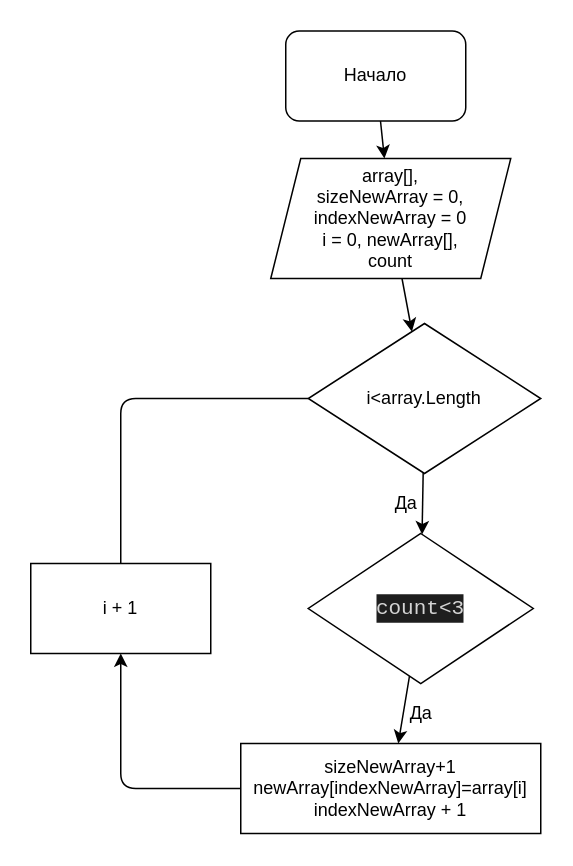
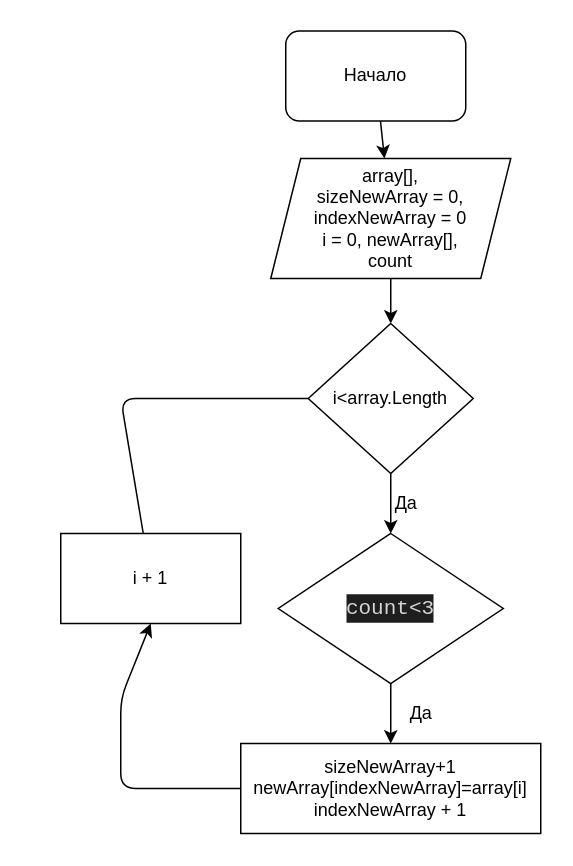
(425, 398) -> (391, 398)
(121, 608) -> (151, 578)
(421, 608) -> (391, 608)
